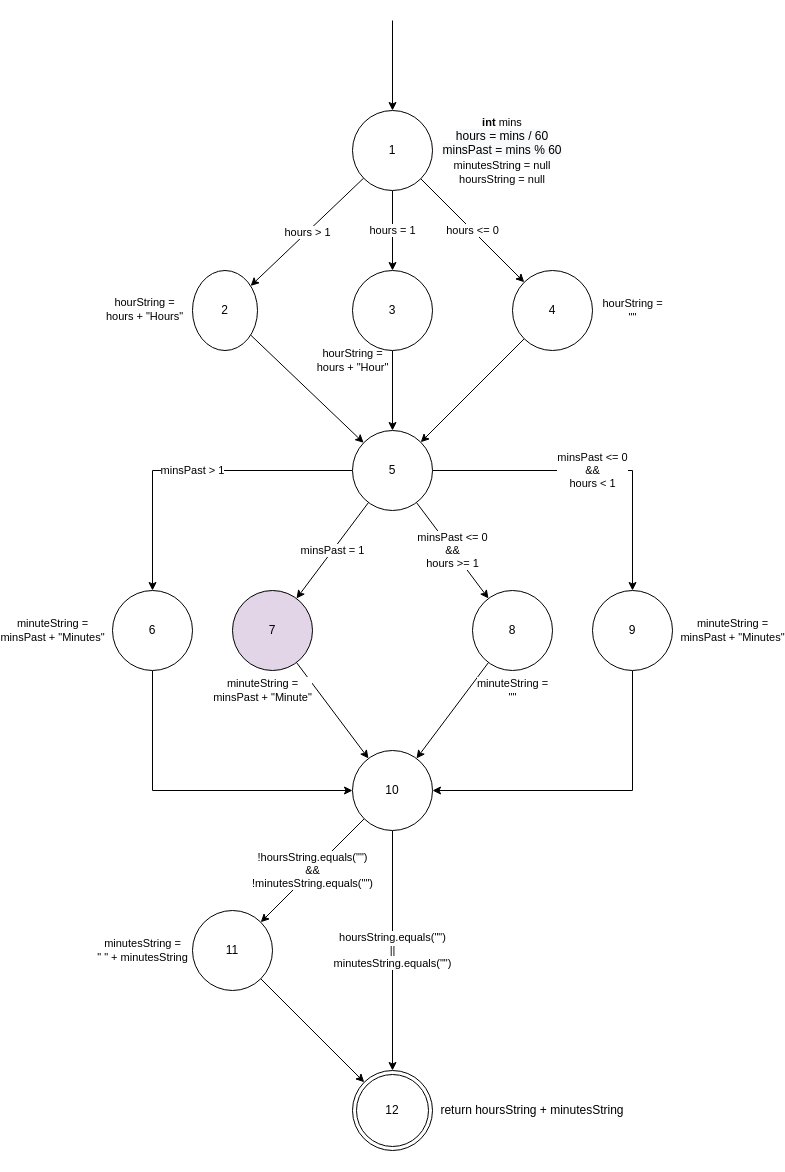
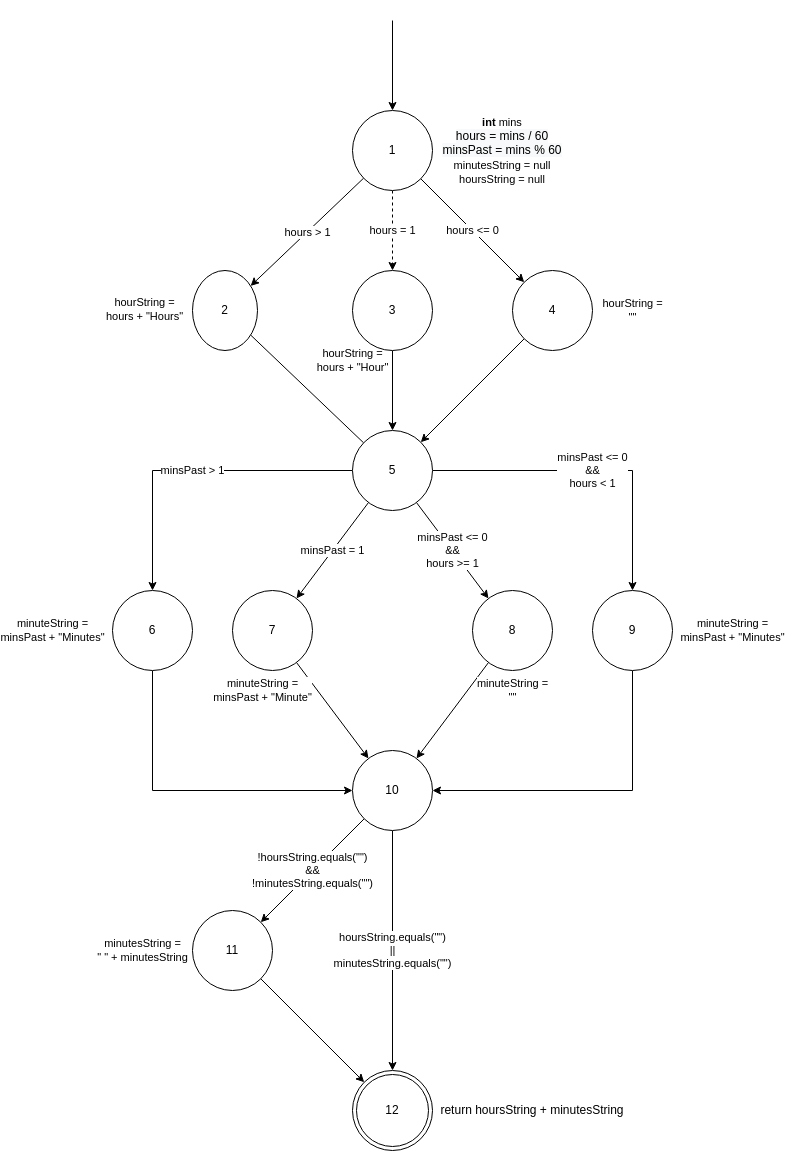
(393, 208) -> (393, 208)
(358, 437) -> (359, 439)
(273, 631) -> (273, 631)
